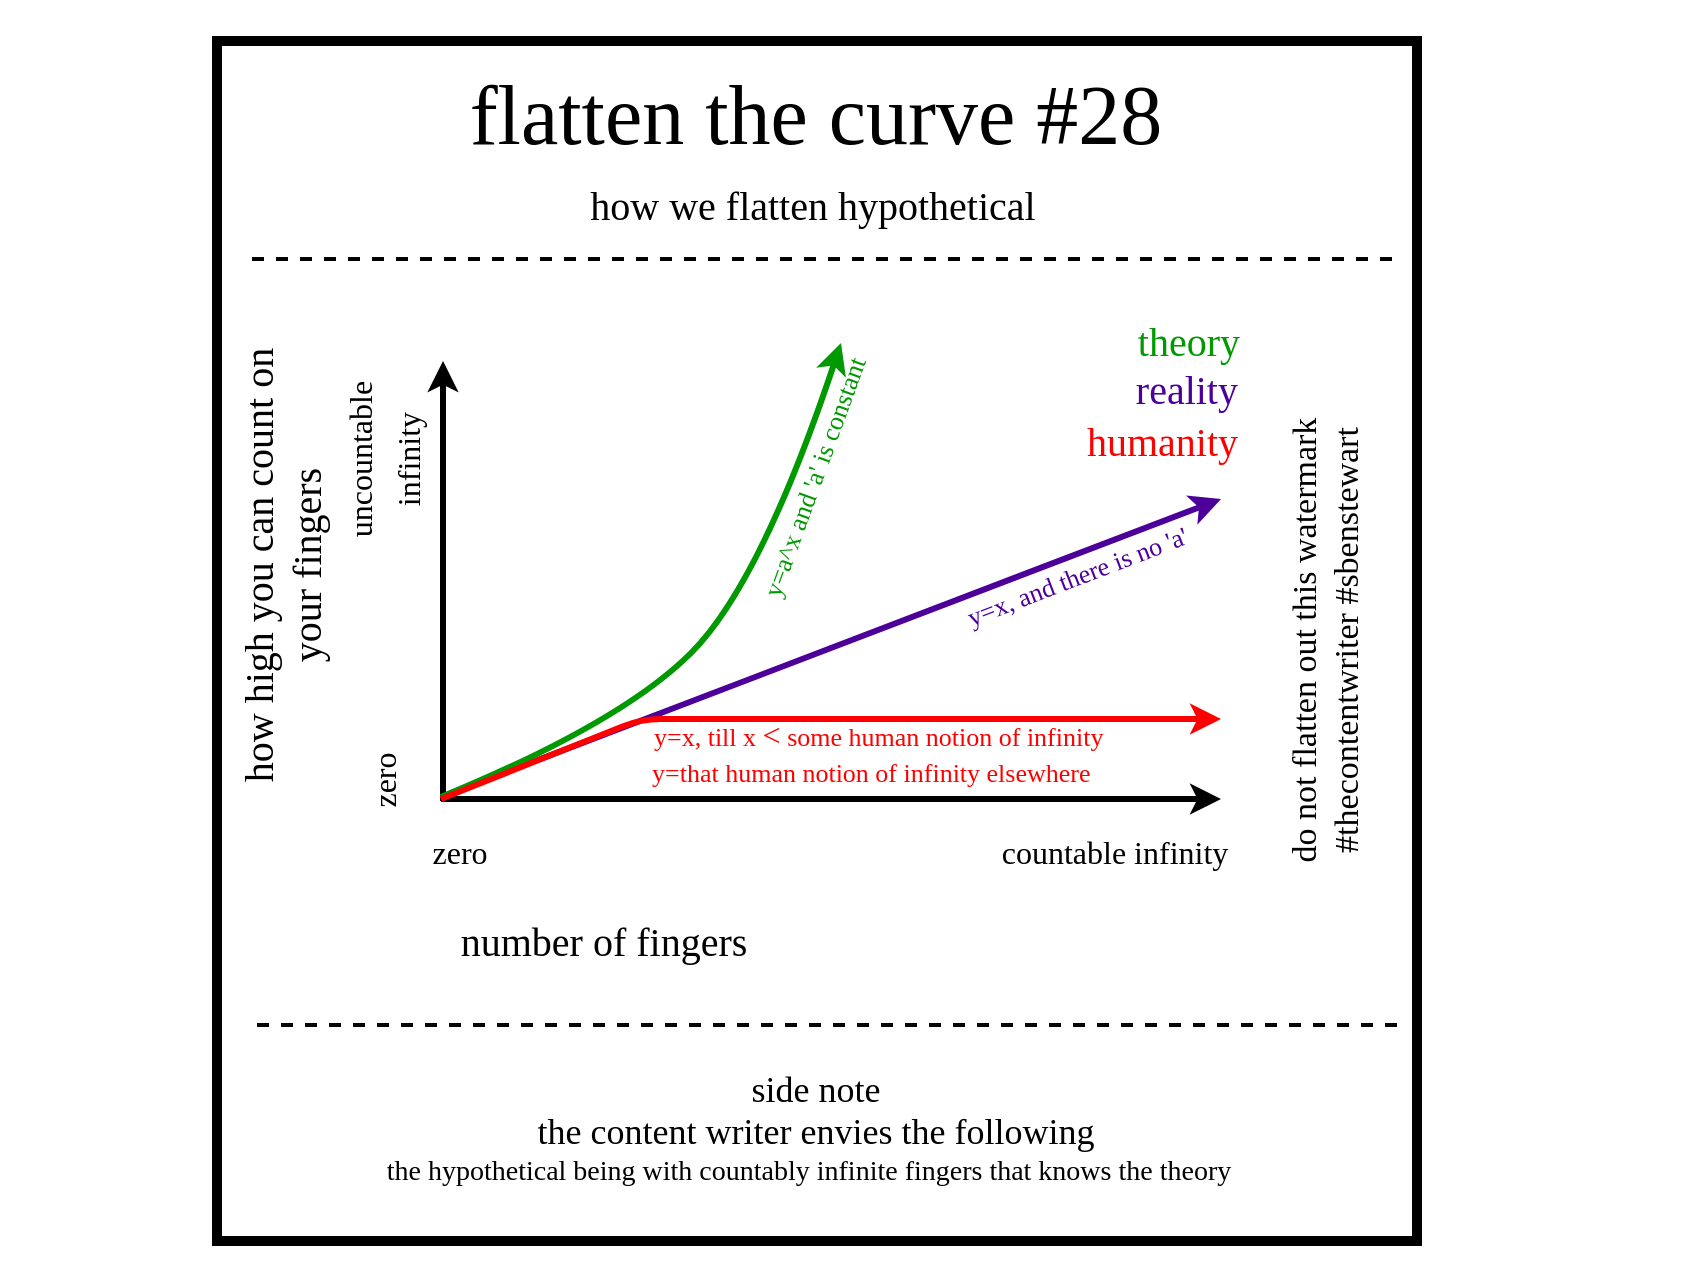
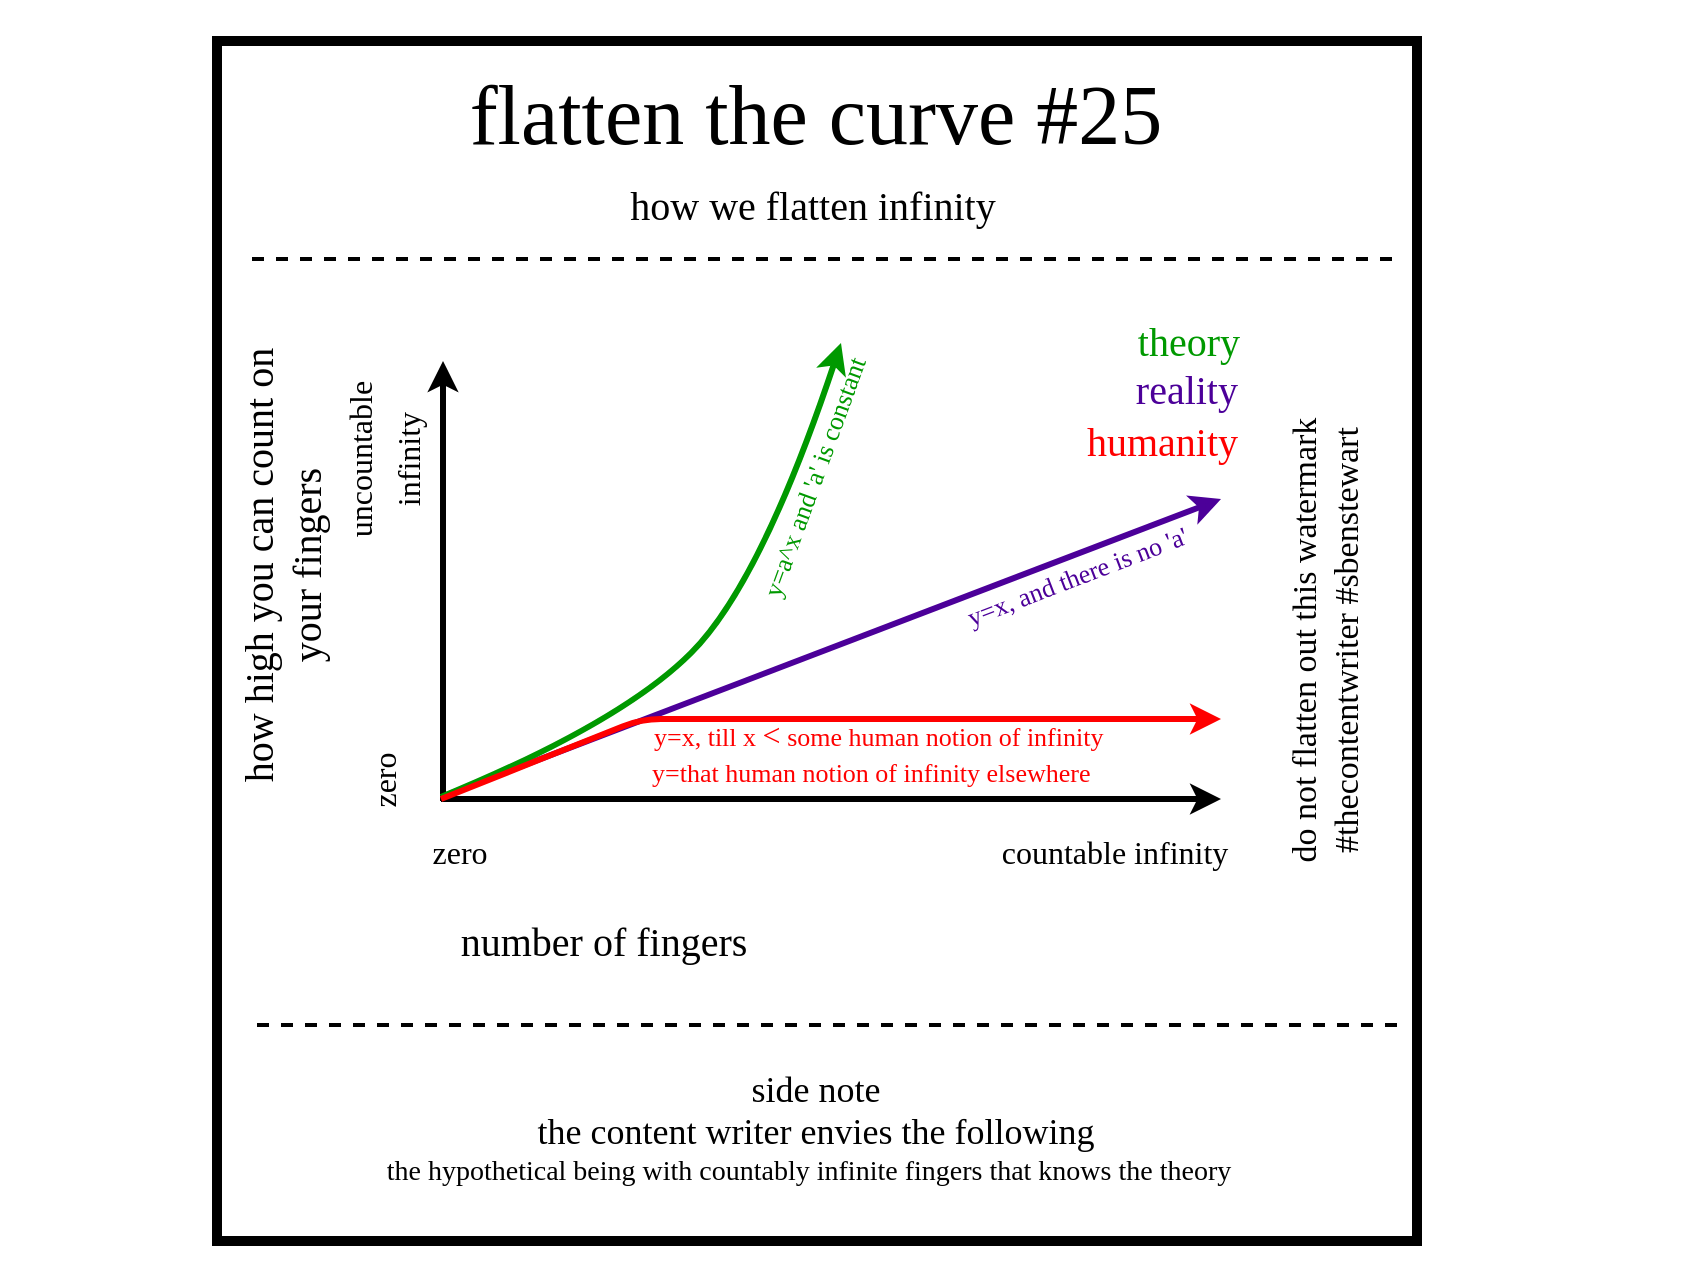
(817, 117) -> (817, 117)
(814, 205) -> (814, 205)
